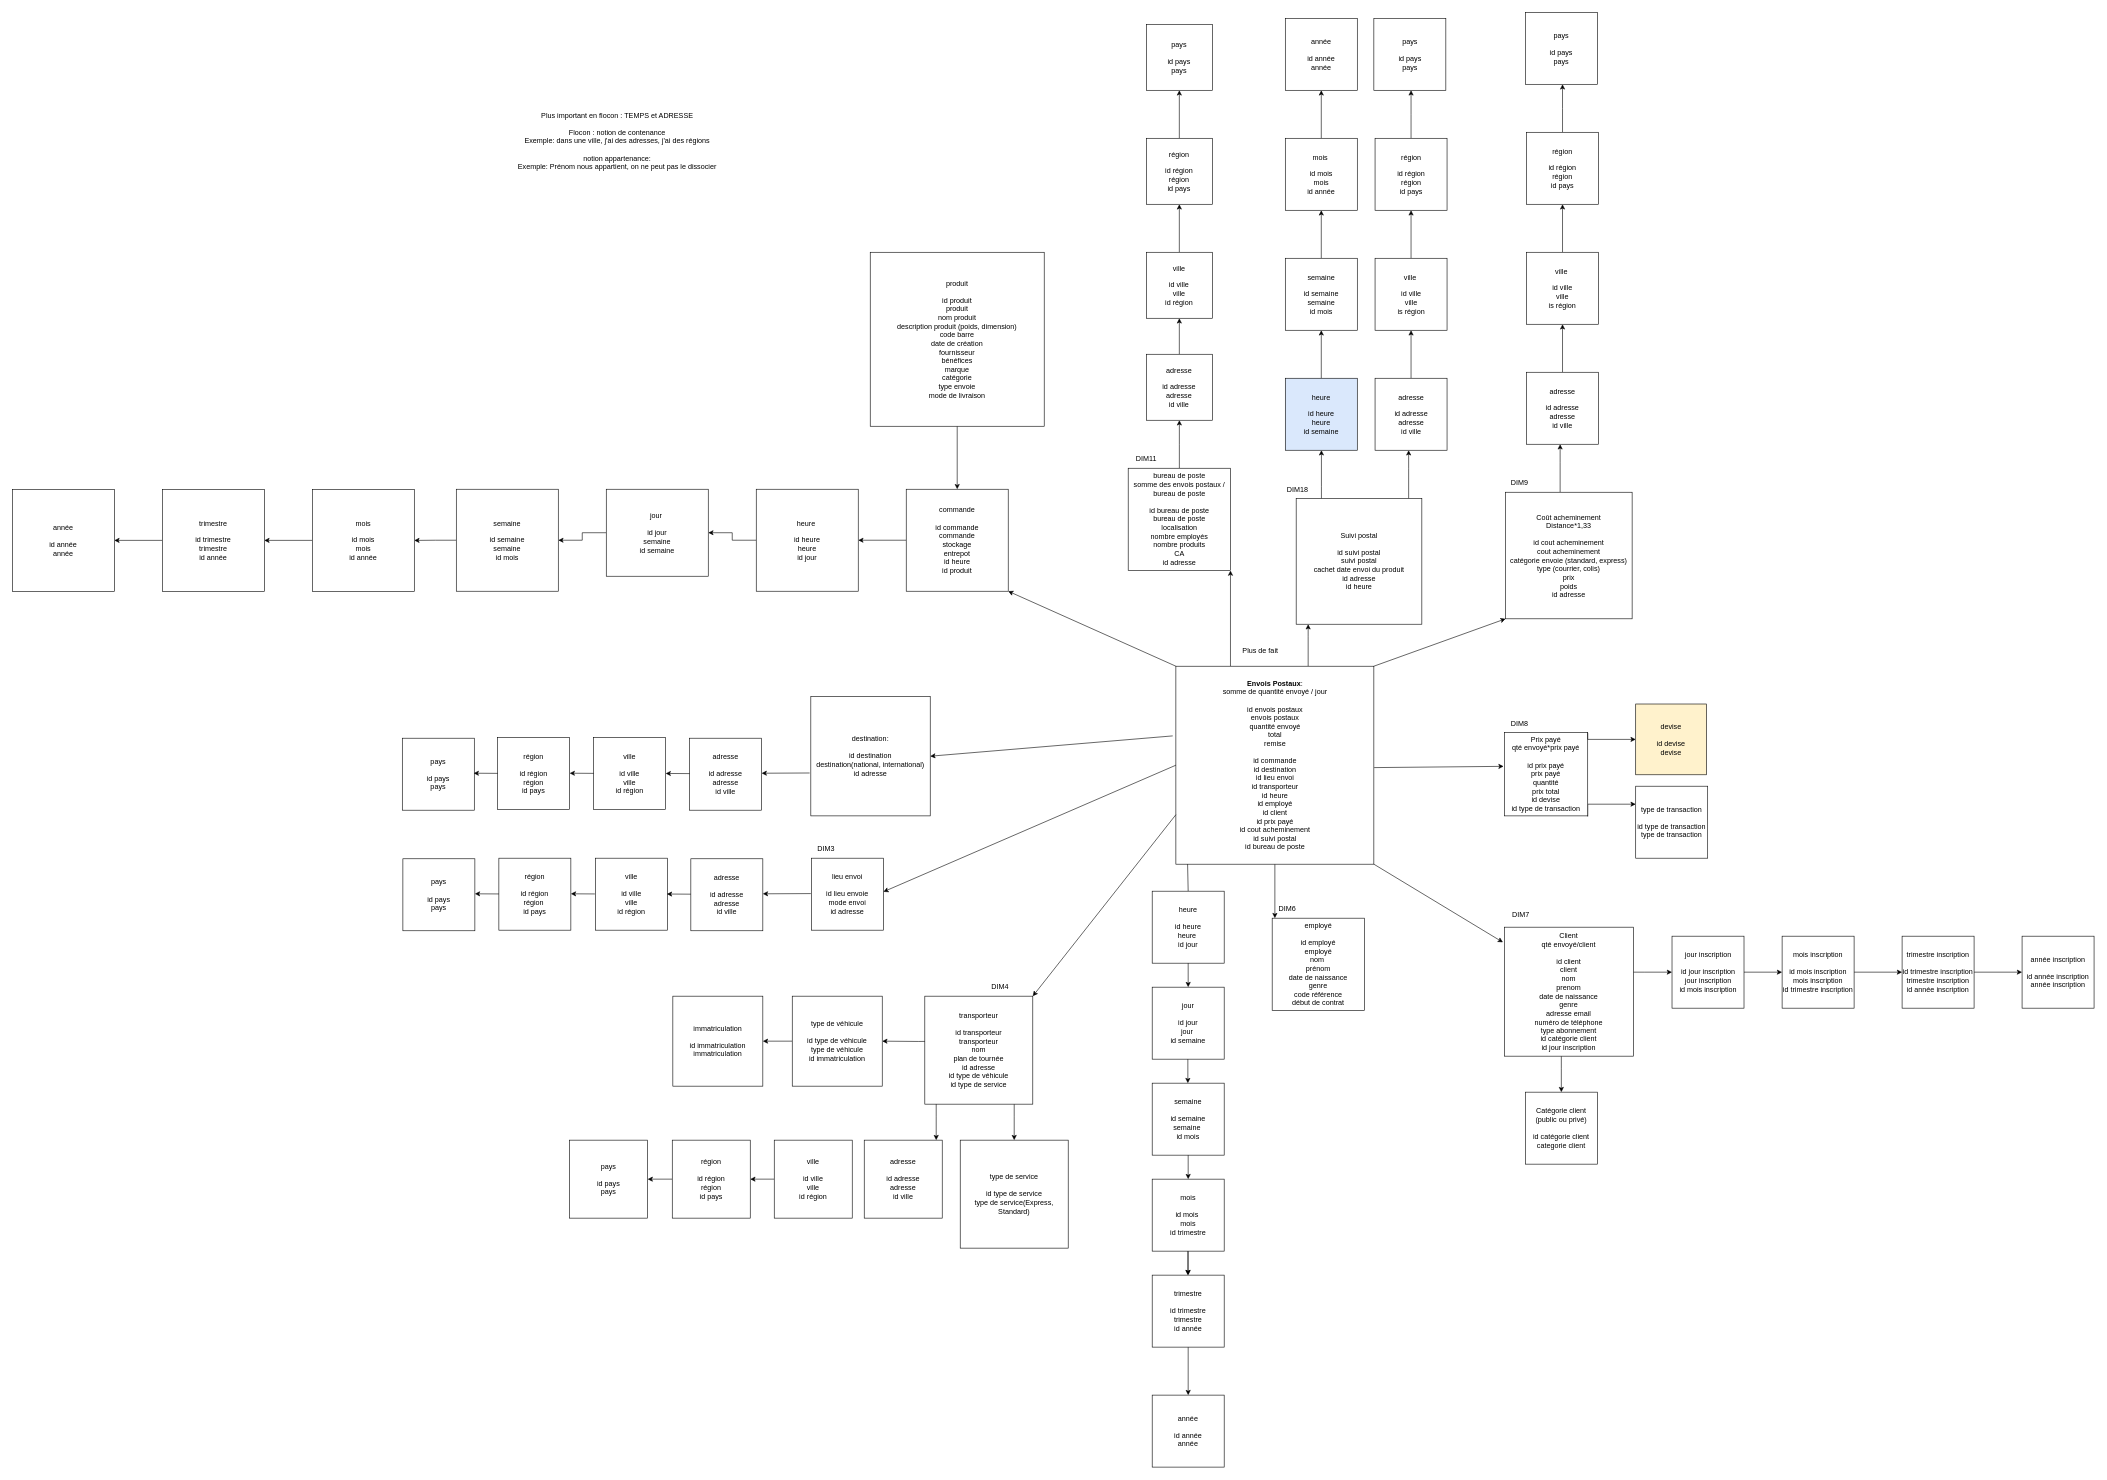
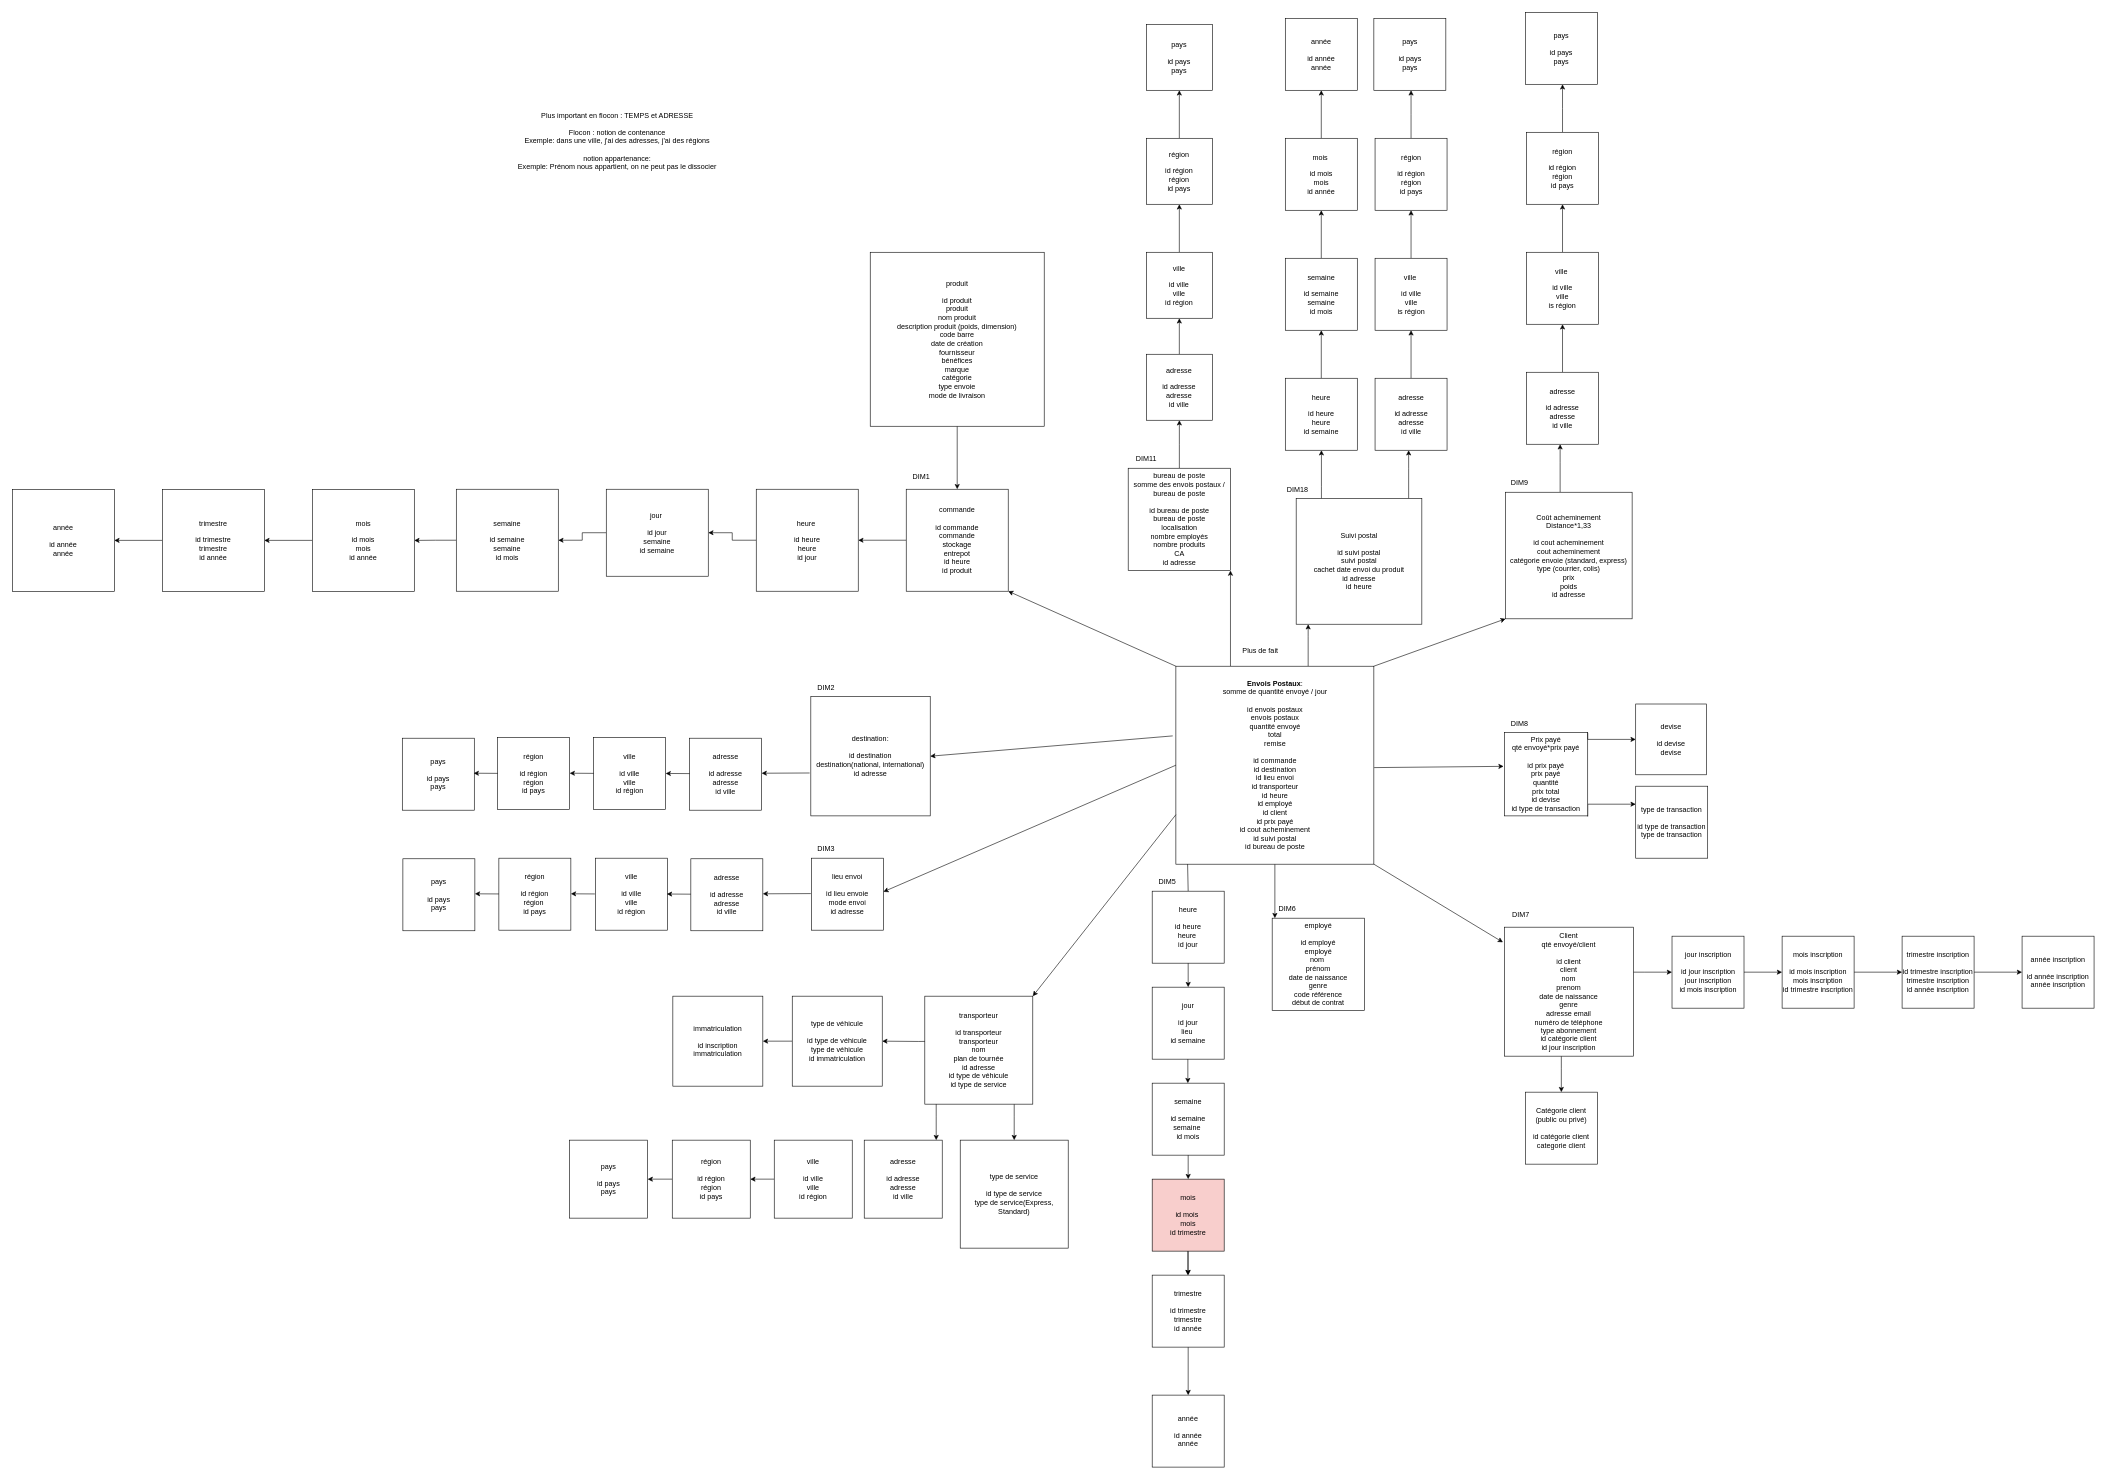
(1321, 414) -> (1321, 414)
none -> (921, 477)
none -> (826, 688)
(1671, 740) -> (1671, 740)
none -> (1167, 882)
(1000, 987) -> none
(1188, 1023) -> (1188, 1023)
(718, 1041) -> (718, 1041)
(1188, 1215) -> (1188, 1215)
